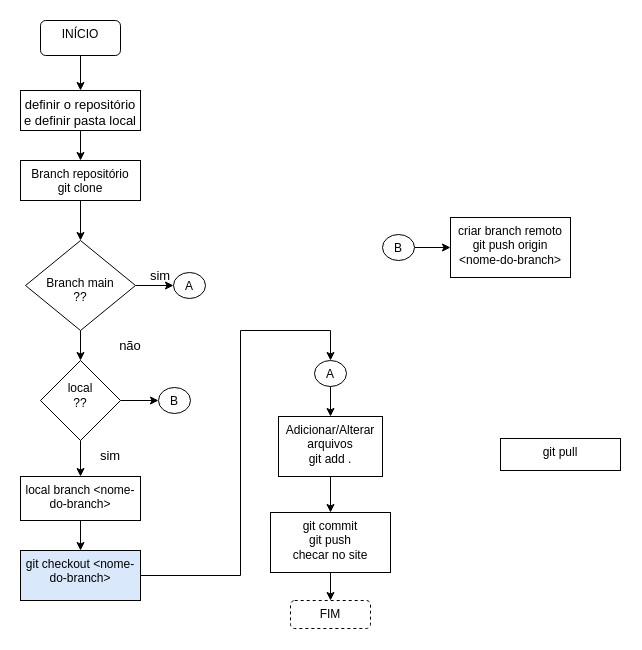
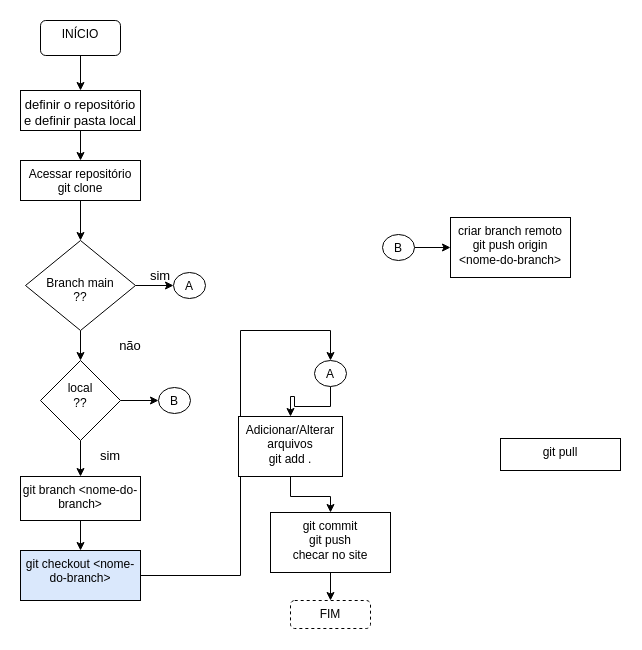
(81, 182) -> (81, 189)
(331, 447) -> (291, 447)
(81, 498) -> (81, 498)
